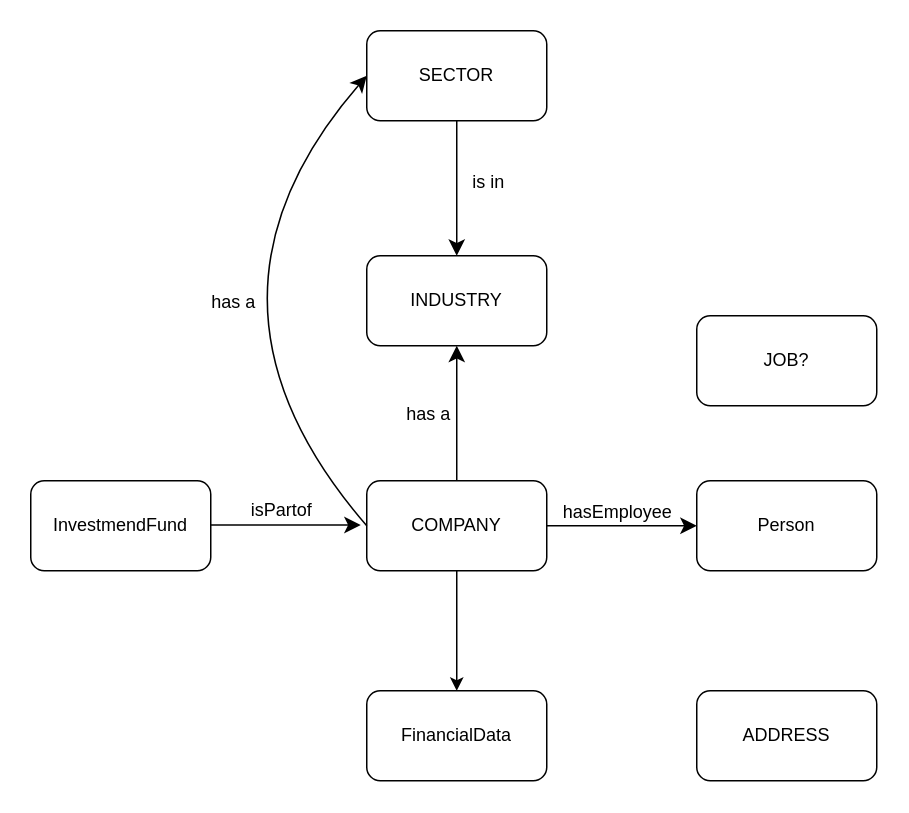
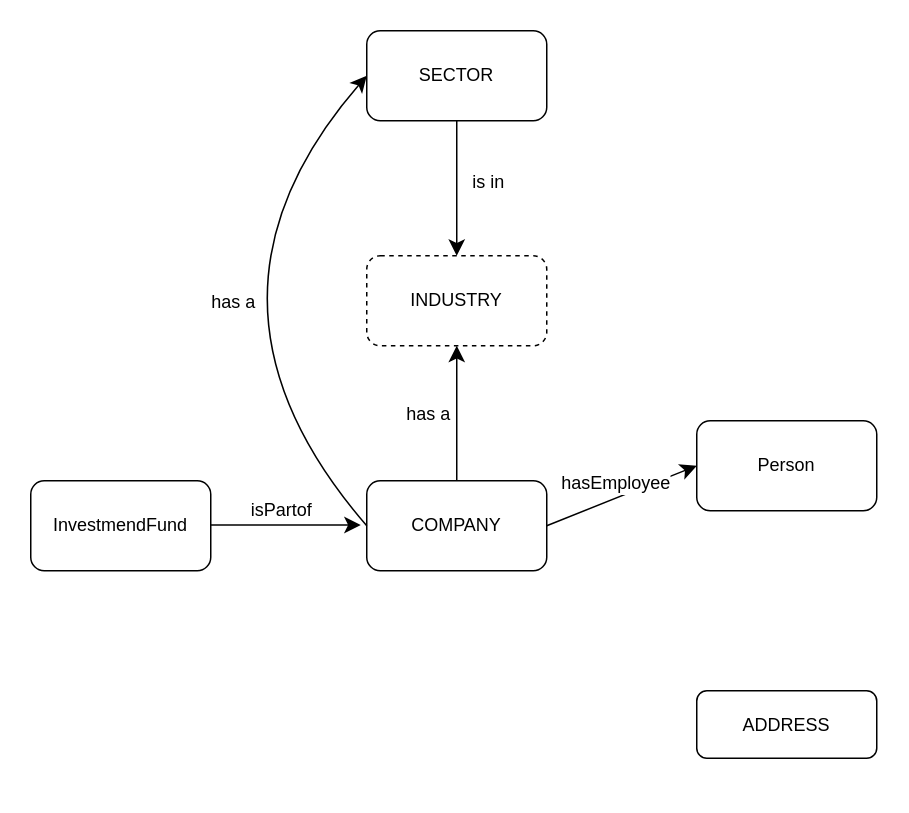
(457, 301) -> (457, 301)
(787, 361) -> none
(787, 526) -> (787, 466)
(457, 626) -> none
(457, 736) -> none
(787, 736) -> (787, 725)
